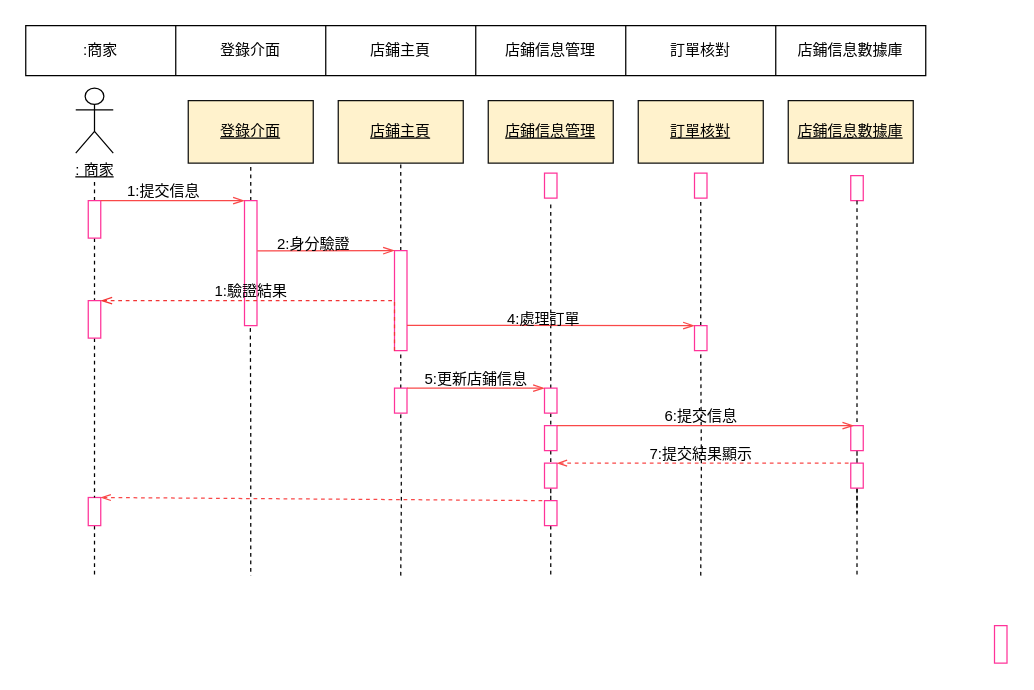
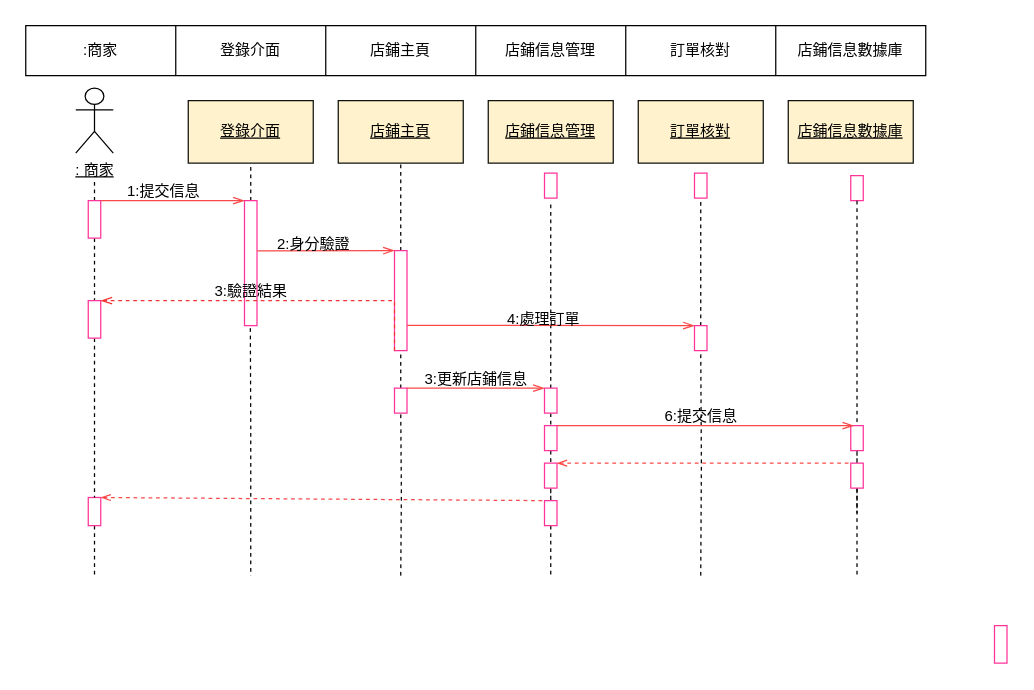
(251, 292) -> (251, 292)
(476, 379) -> (476, 379)
(701, 454) -> none
